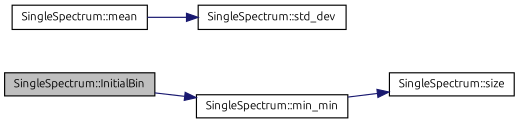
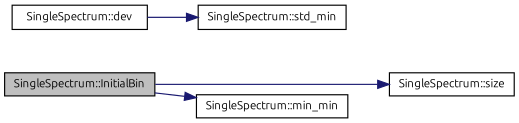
(80, 17) -> (80, 17)
(272, 17) -> (272, 17)
(363, 95) -> (266, 84)
